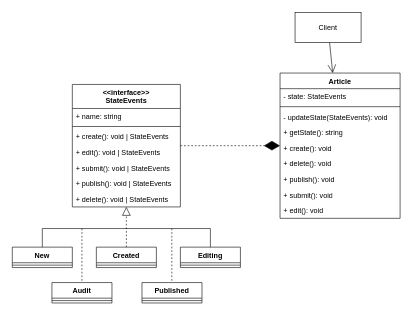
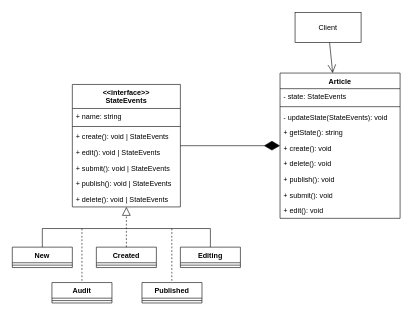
(223, 146) -> (223, 146)
